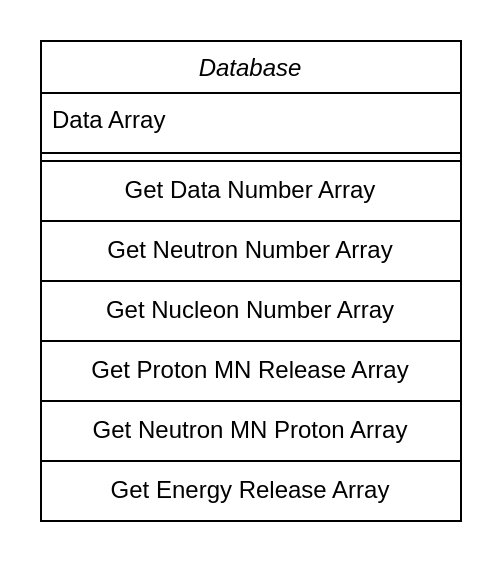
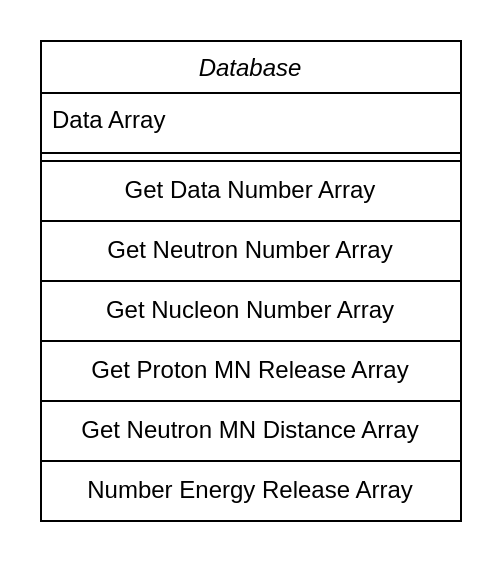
(251, 431) -> (251, 431)
(251, 491) -> (251, 491)
